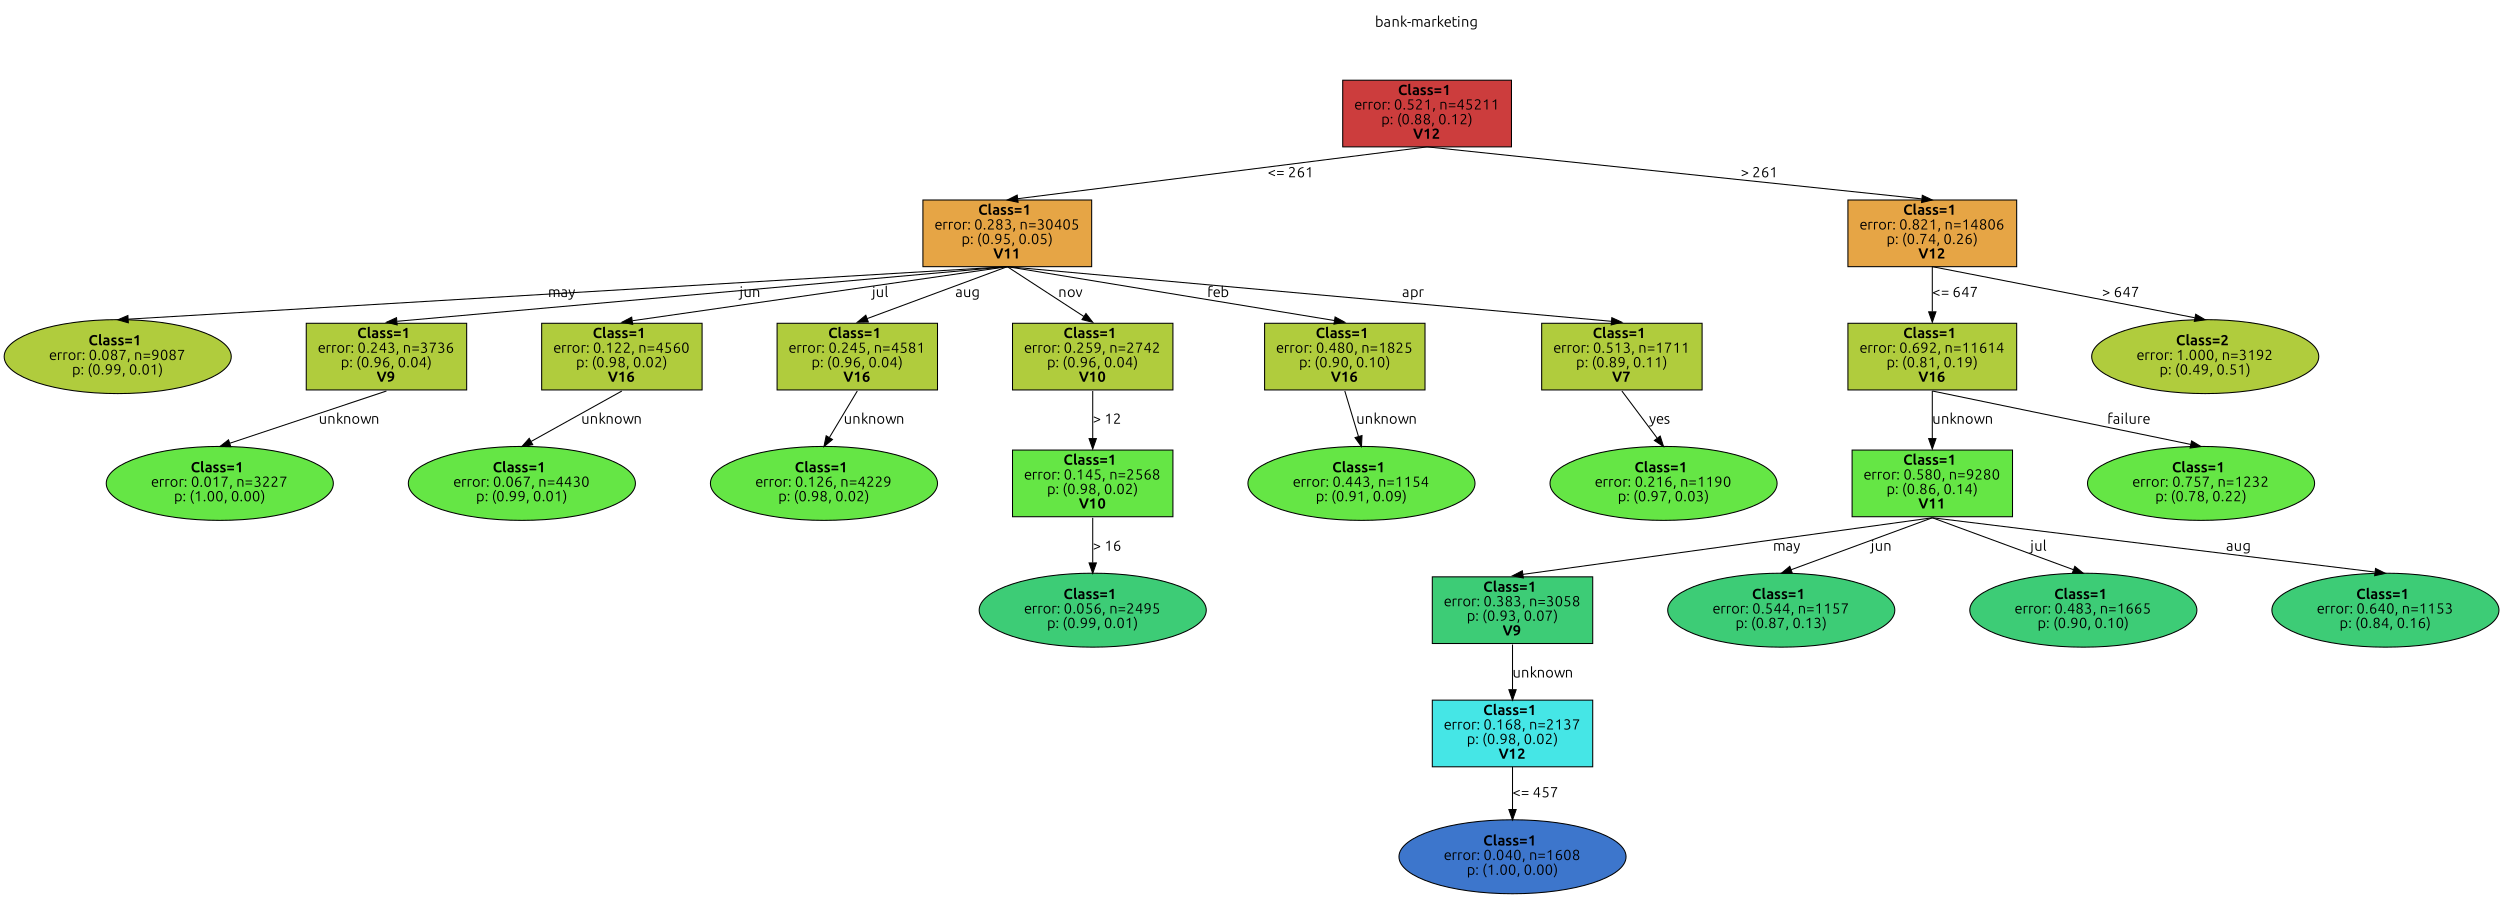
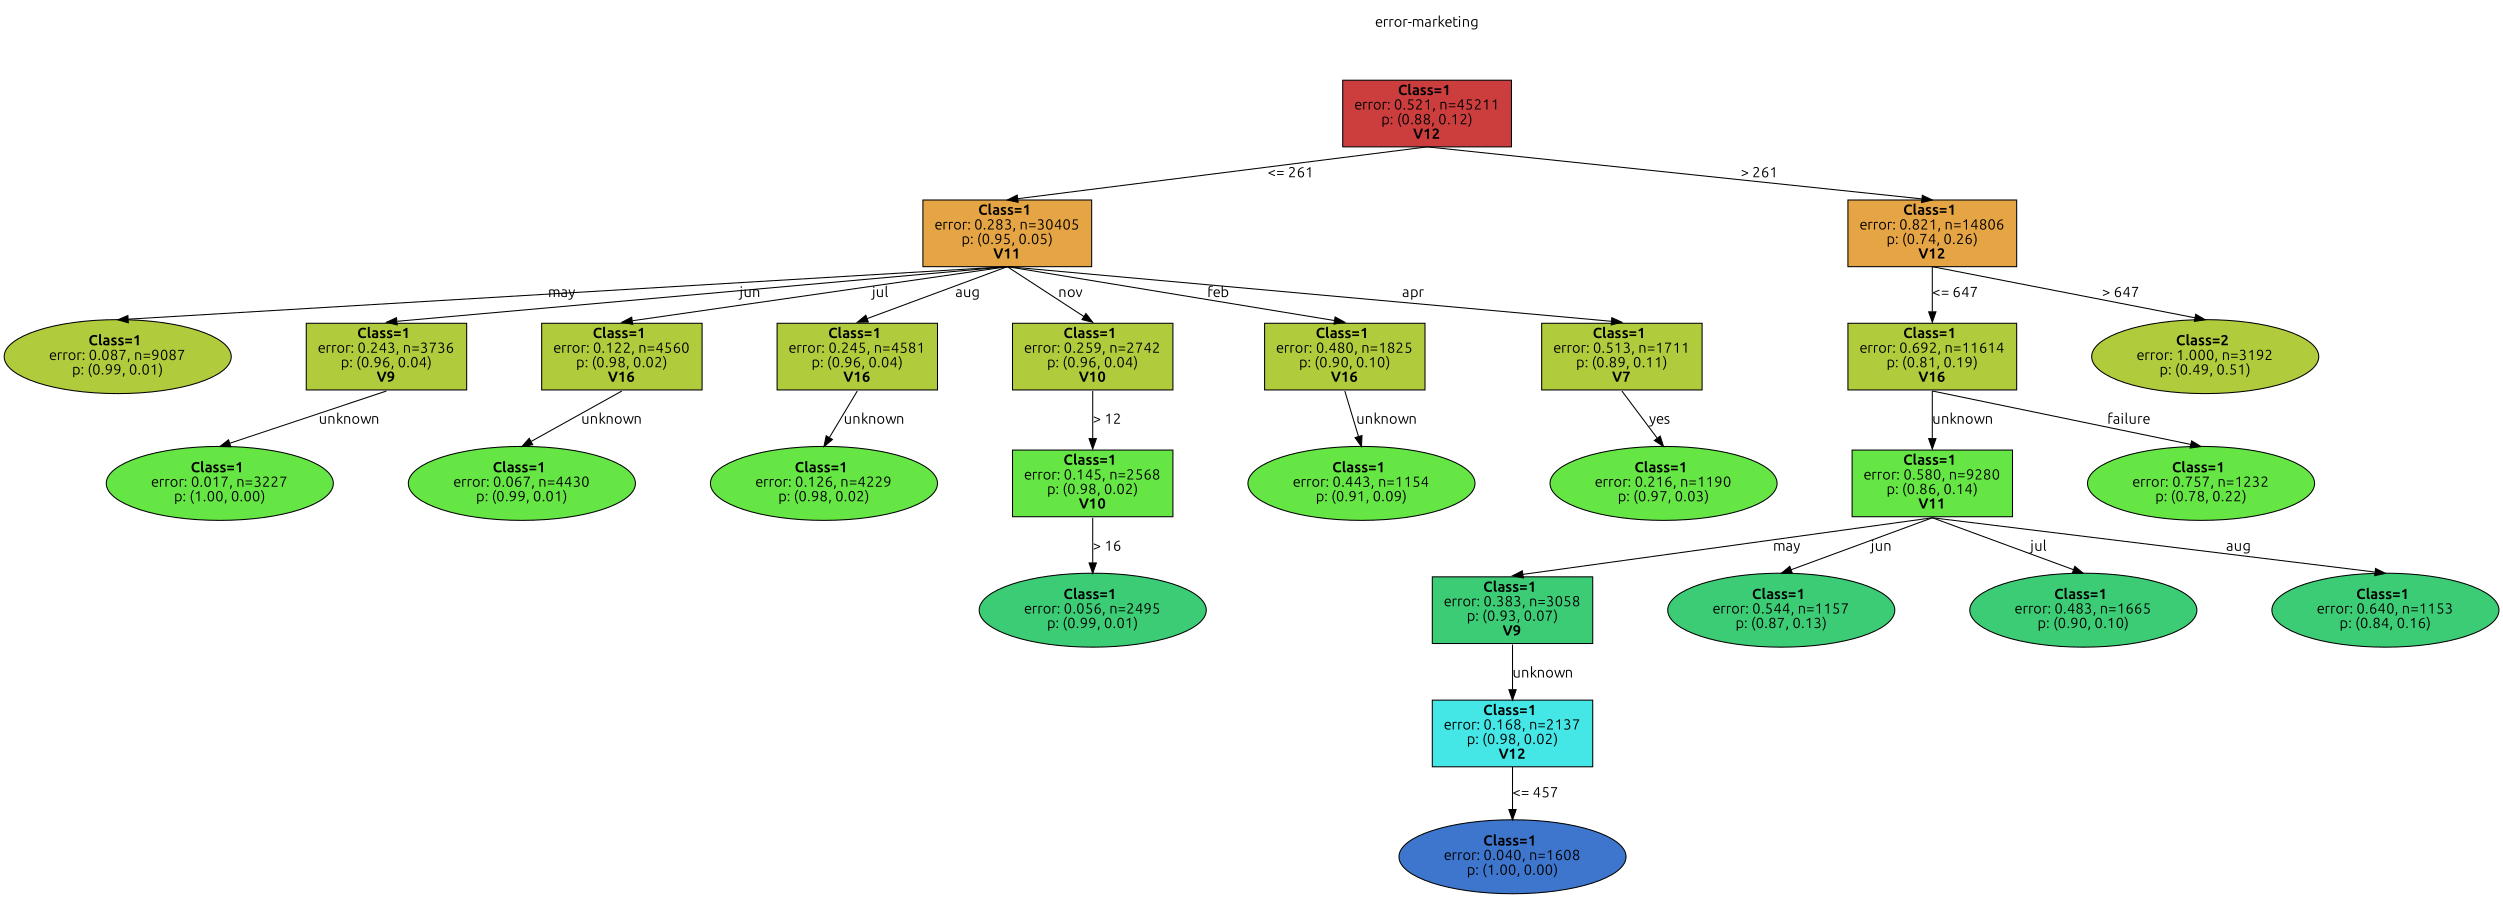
(1427, 23) -> (1427, 23)
